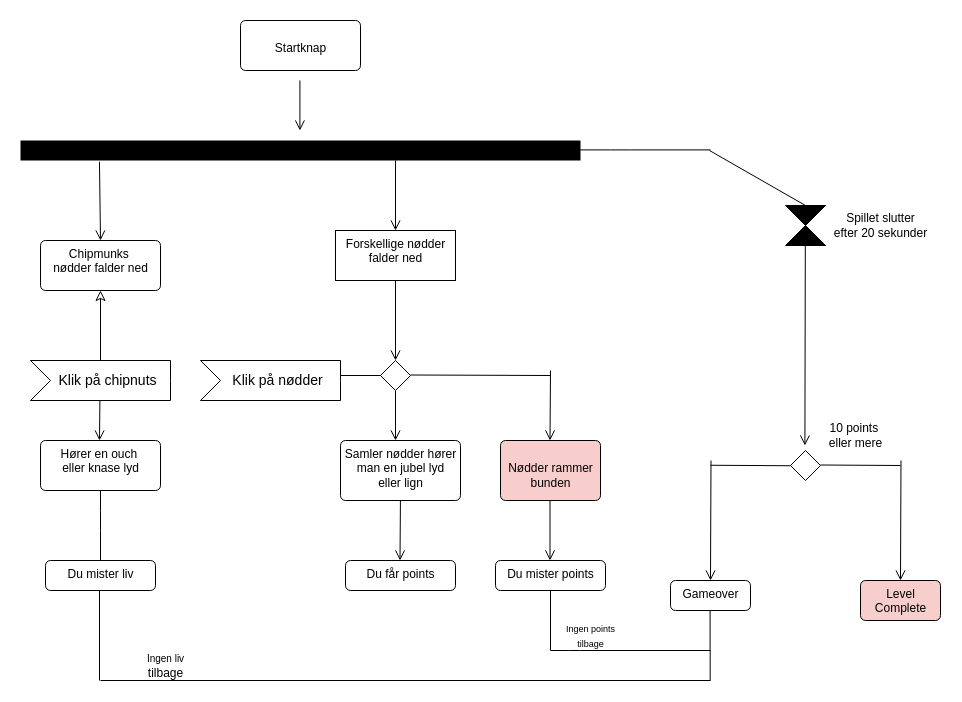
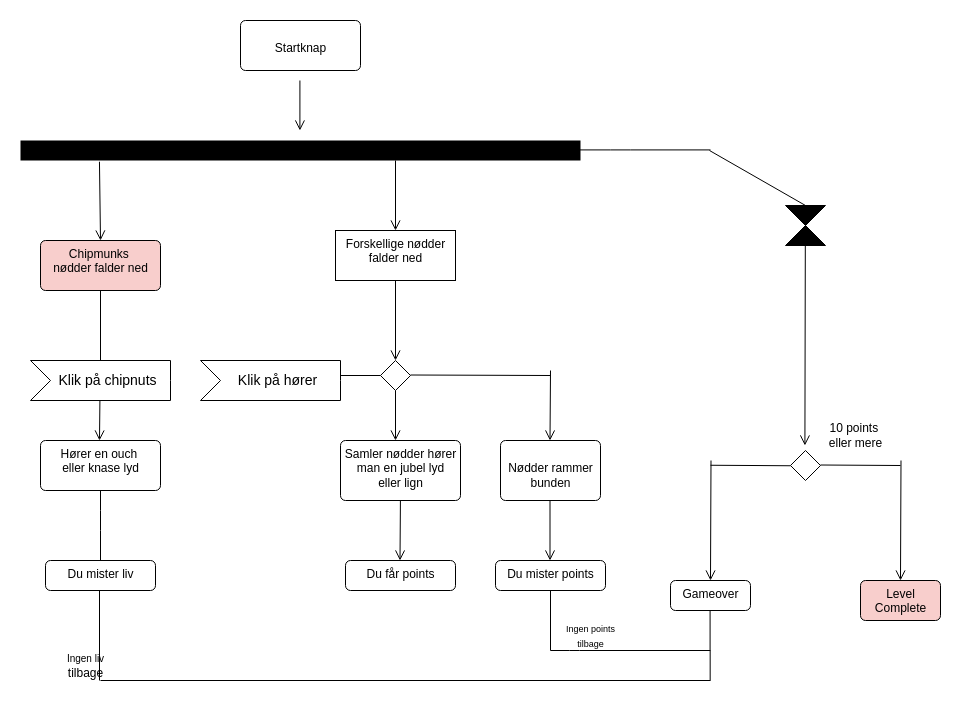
(881, 226) -> none
(101, 266) -> (101, 266)
(101, 300) -> (101, 297)
(278, 381) -> (278, 381)
(551, 471) -> (551, 471)
(166, 666) -> (86, 666)
